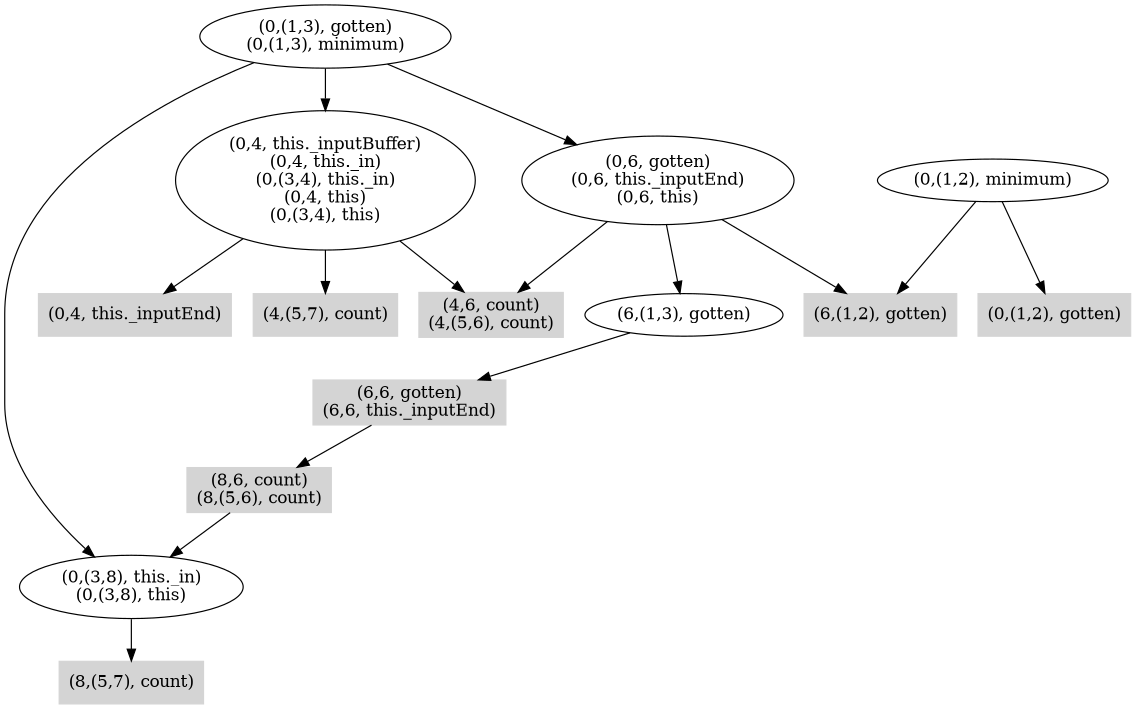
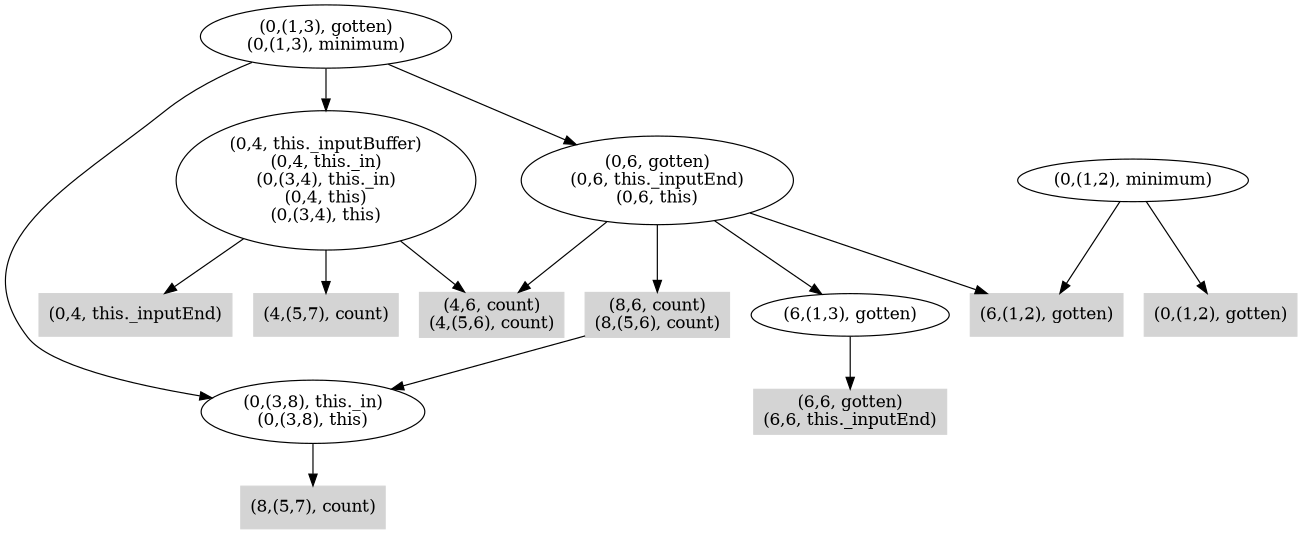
(340, 443) -> (657, 253)
